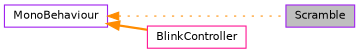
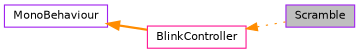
(202, 16) -> (271, 24)
